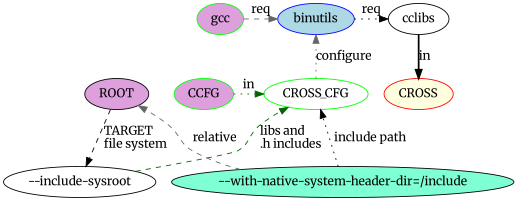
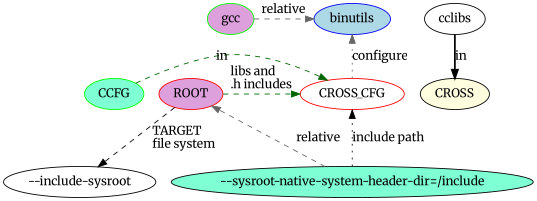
(261, 10) -> (284, 10)
(367, 19) -> none
(117, 94) -> (191, 94)
(204, 94) -> (114, 94)
(244, 94) -> (227, 55)
(316, 94) -> (352, 94)
(419, 94) -> (455, 94)
(220, 155) -> (257, 94)
(343, 182) -> (352, 182)
